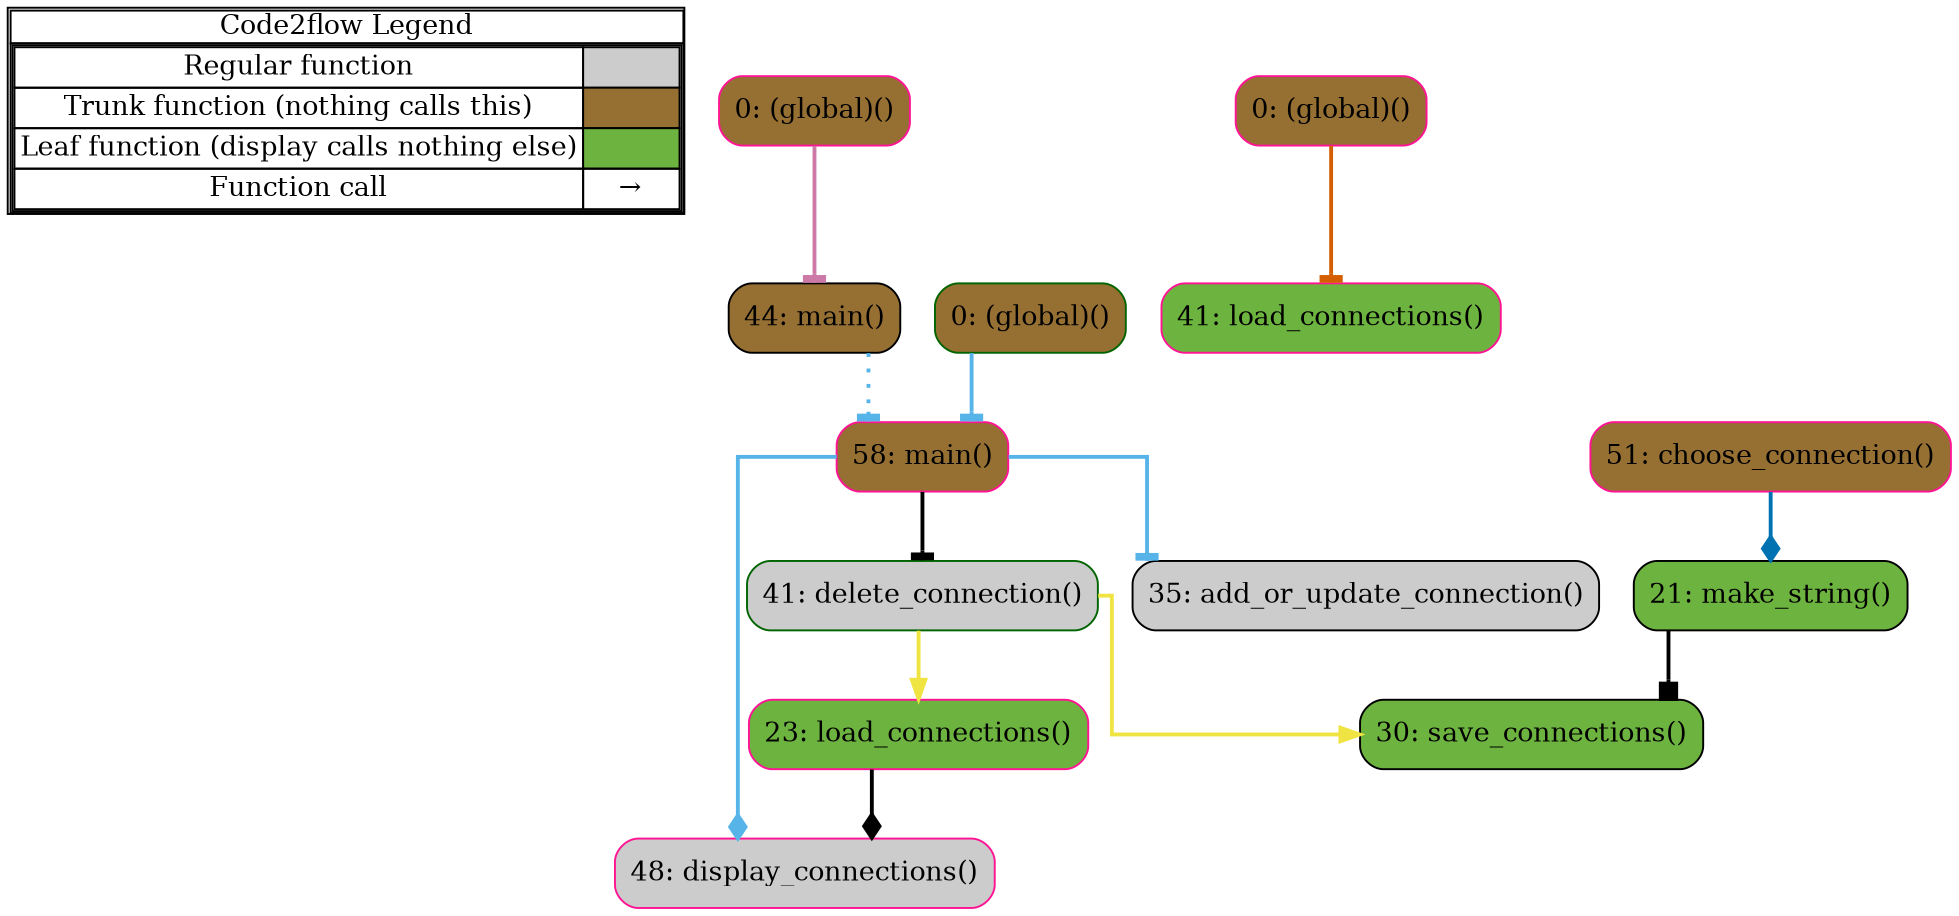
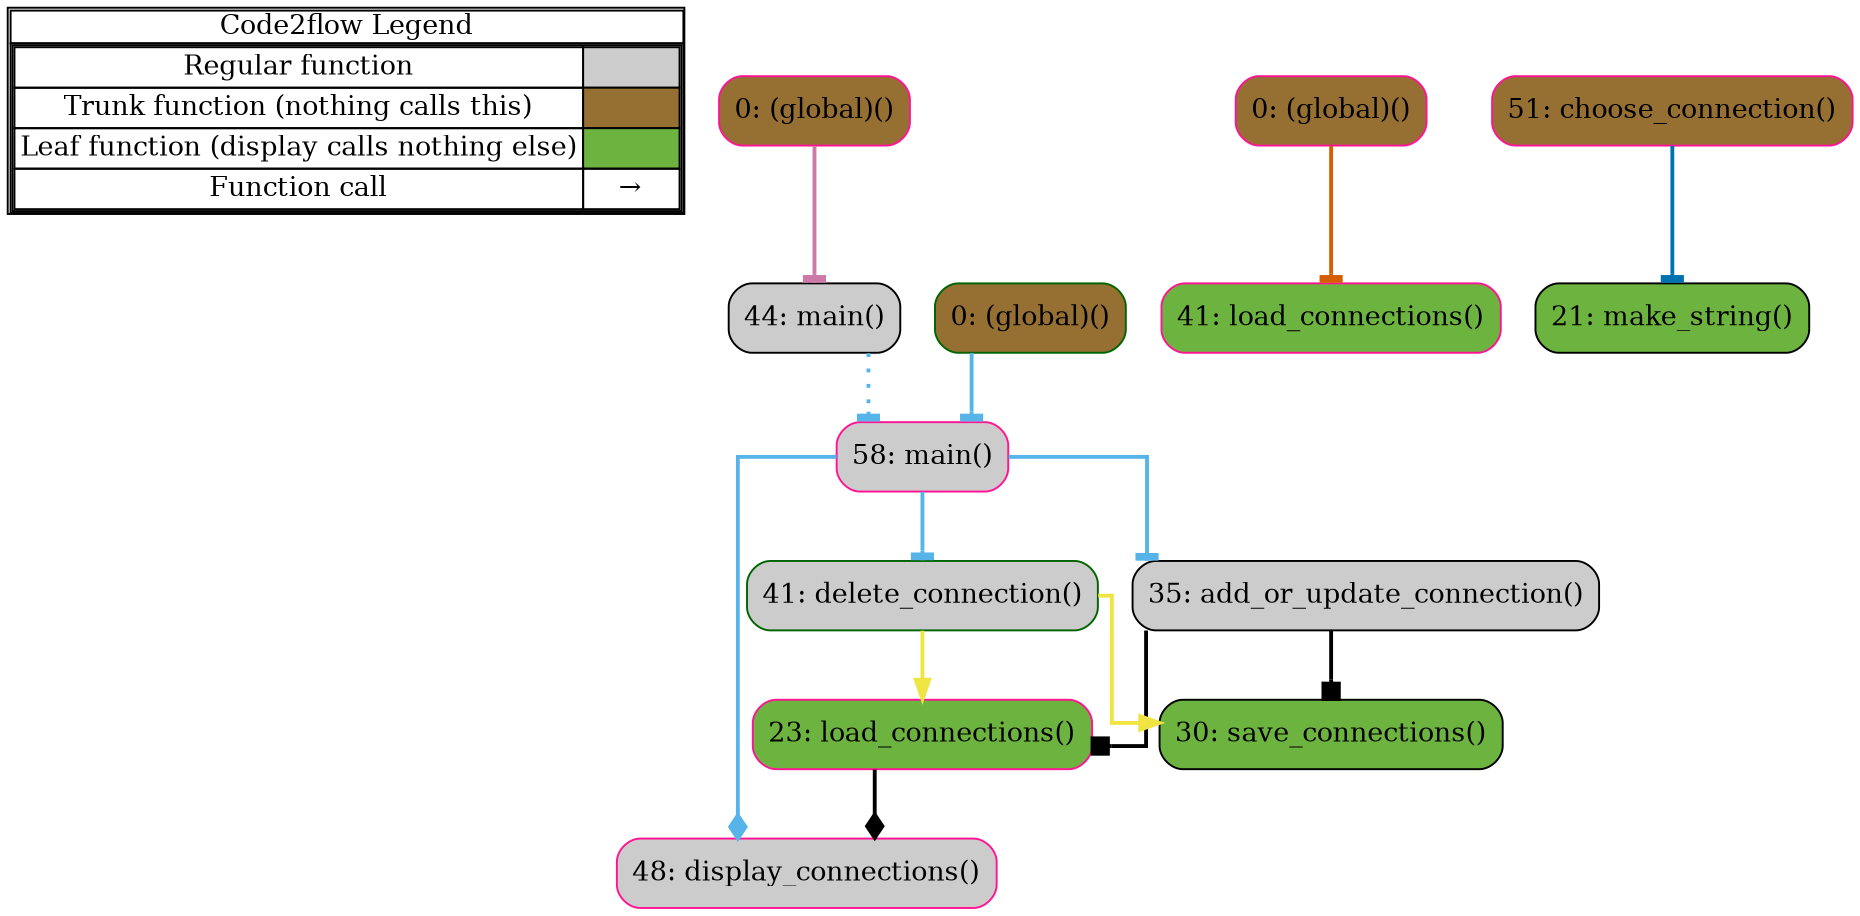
(814, 318) -> (814, 318)
(922, 457) -> (922, 457)
(1771, 514) -> (1672, 210)
(922, 521) -> (922, 521)
(1668, 655) -> (1331, 655)
none -> (1146, 705)
